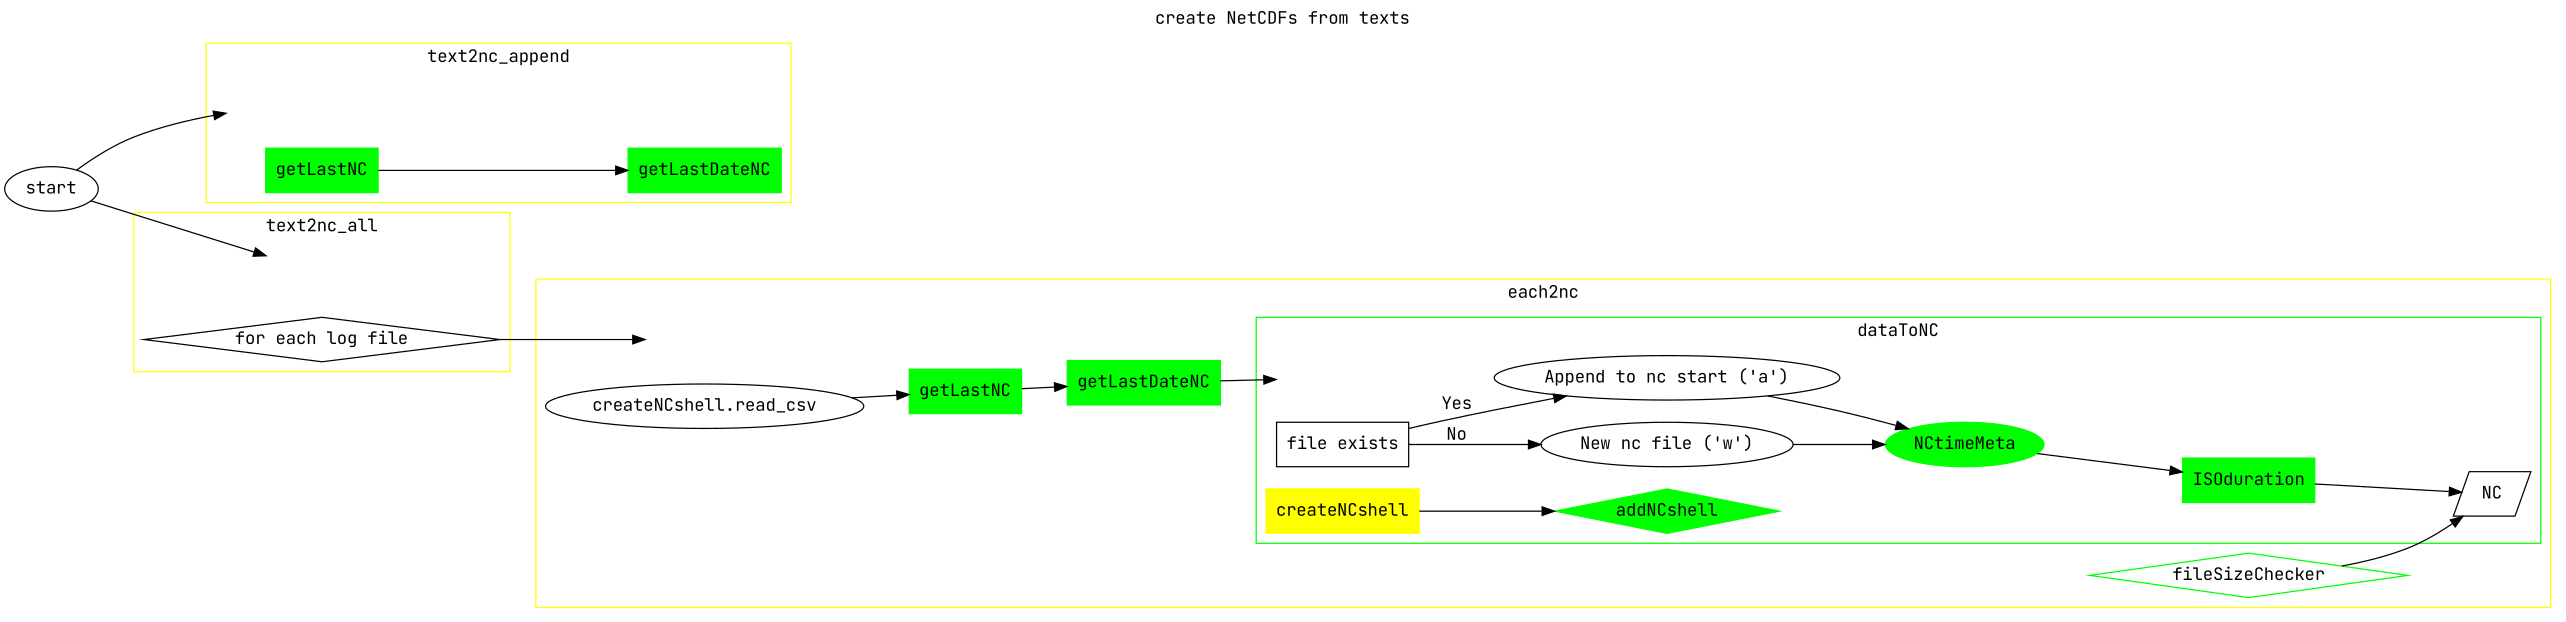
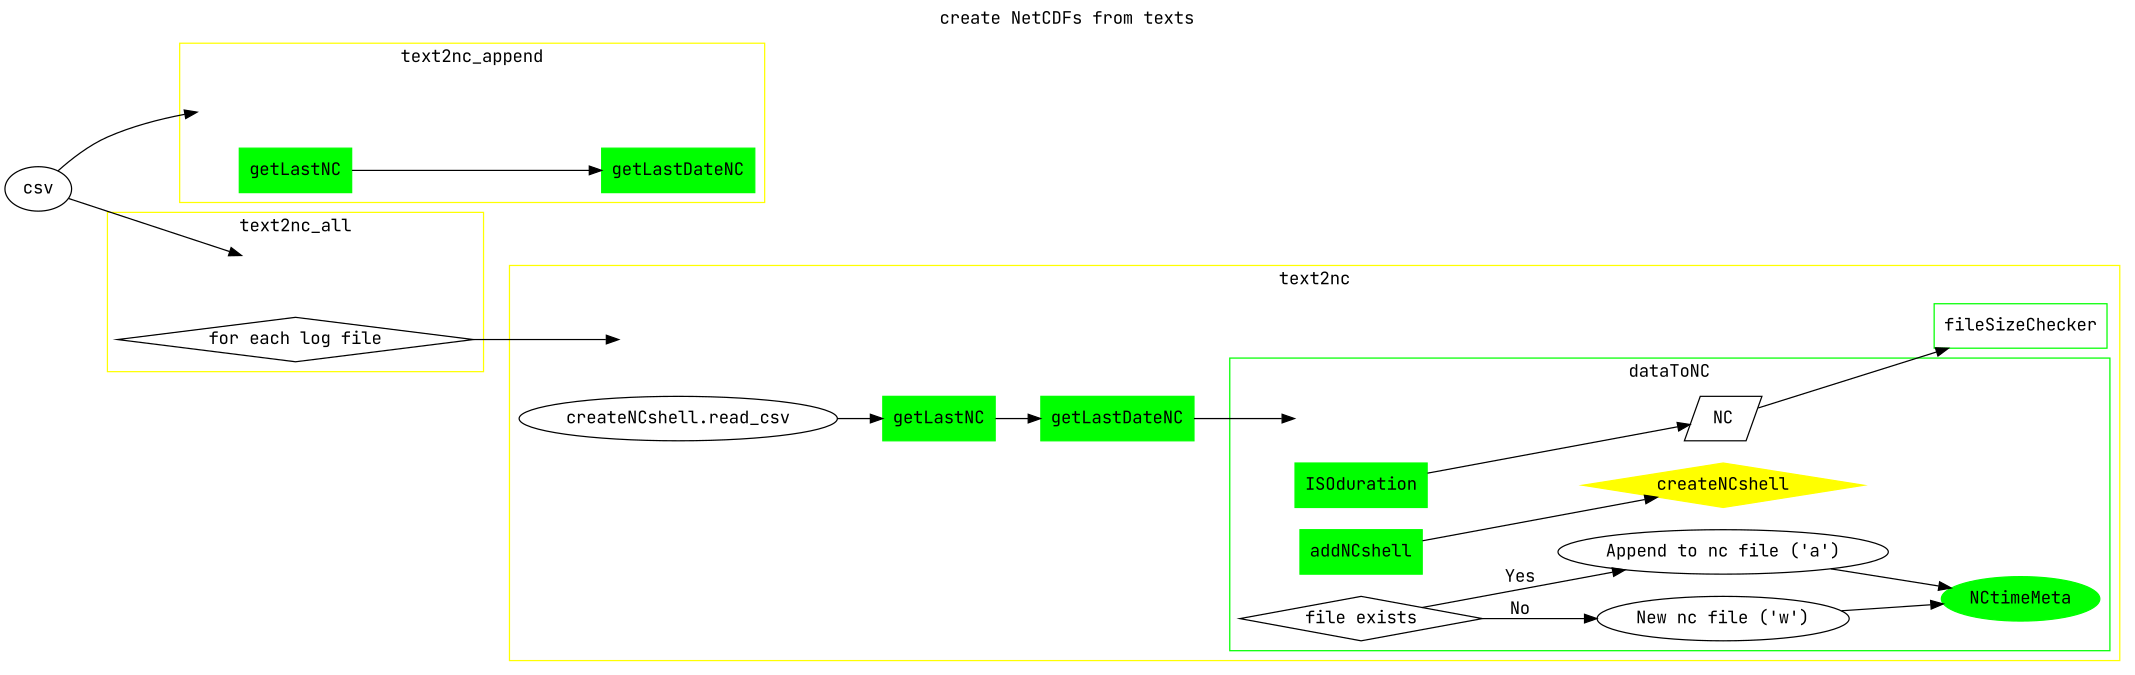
(51, 189) -> (38, 189)
(1543, 293) -> (1315, 280)
(1667, 378) -> (1723, 552)
(1343, 444) -> (1361, 619)
(2104, 462) -> none
(1343, 511) -> (1723, 485)
(1481, 511) -> (1534, 520)
(1667, 511) -> (1361, 552)
(2400, 551) -> (1847, 380)
(2249, 575) -> (2021, 326)
